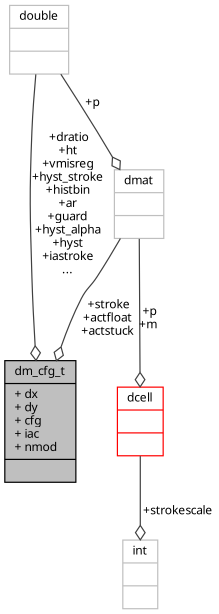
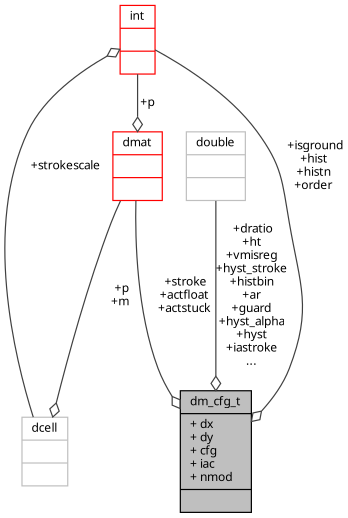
(87, 115) -> (138, 95)
(139, 204) -> (138, 166)
none -> (287, 208)
(140, 421) -> (45, 452)
(140, 574) -> (138, 40)
